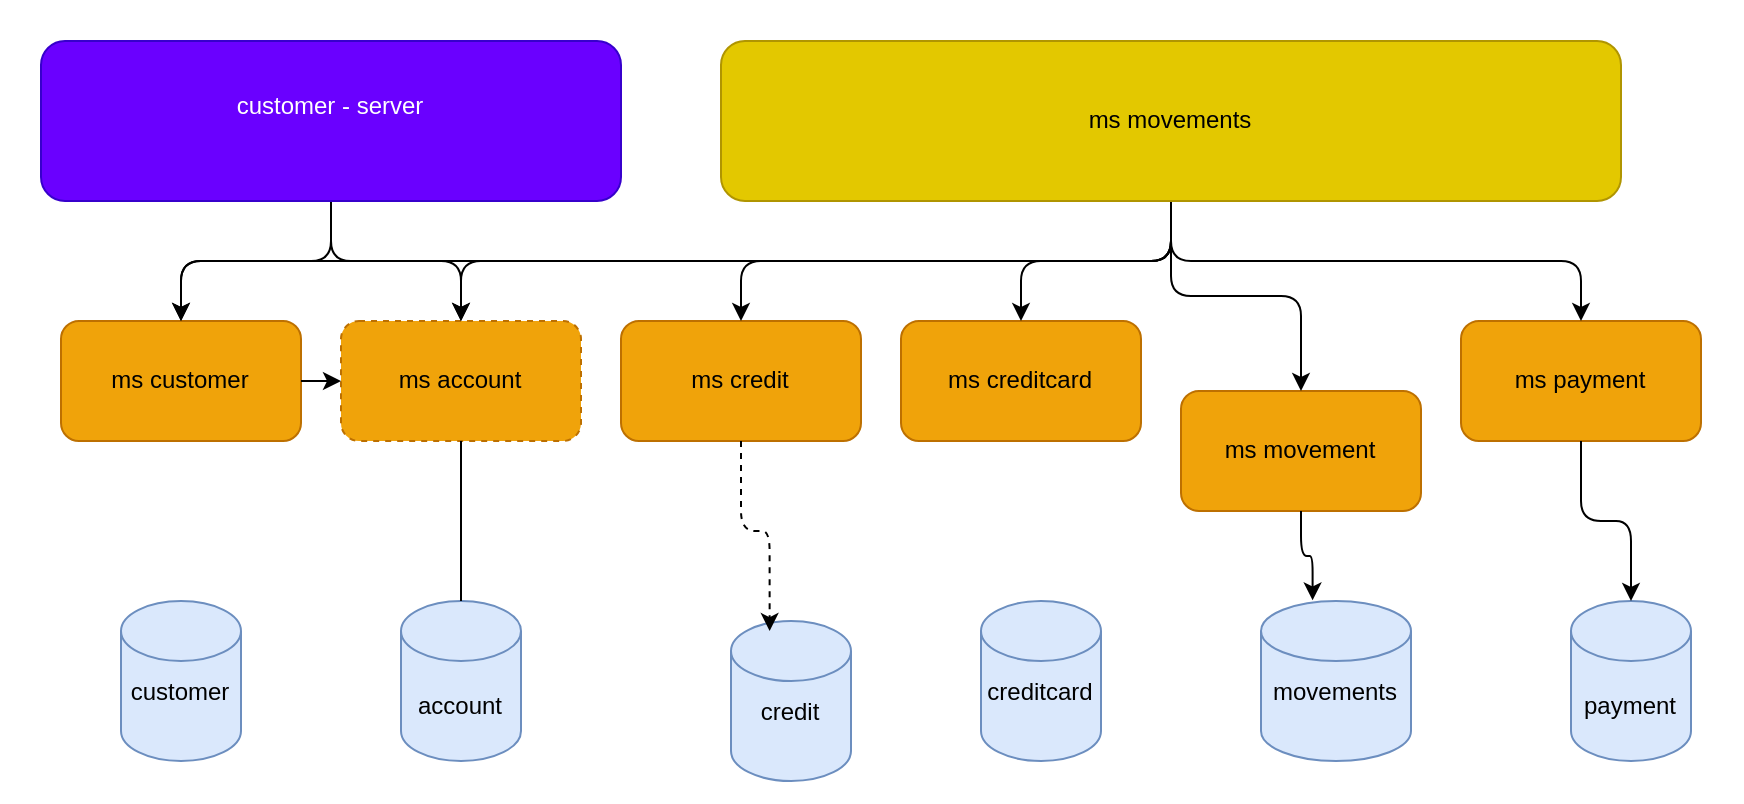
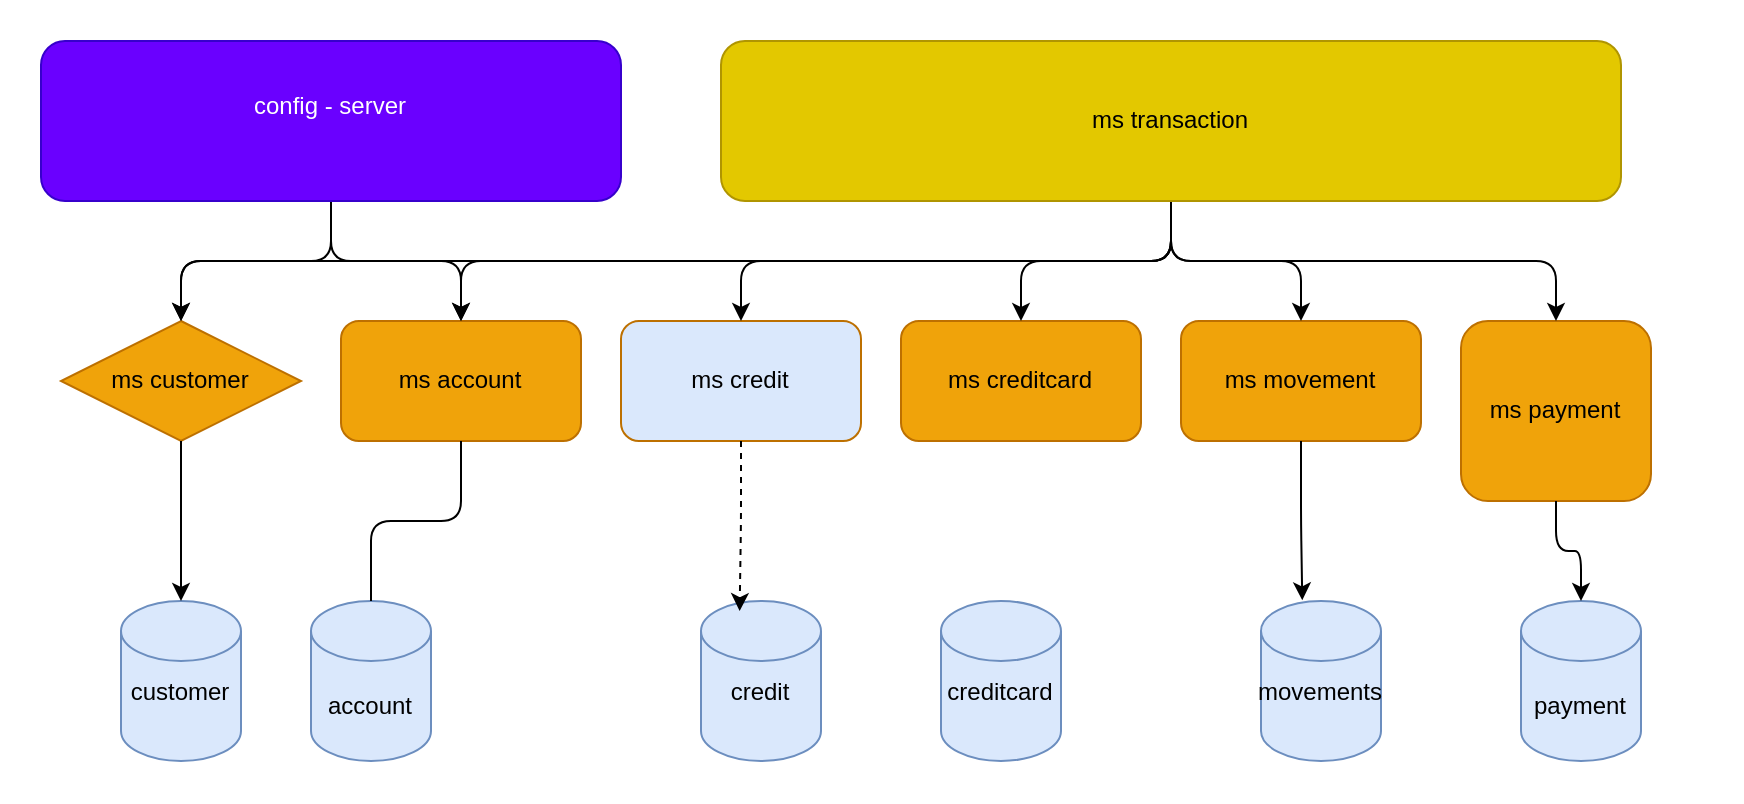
(331, 121) -> (331, 121)
(1171, 121) -> (1171, 121)
(181, 381) -> (181, 381)
(323, 381) -> (181, 514)
(461, 381) -> (461, 381)
(741, 381) -> (741, 381)
(1581, 381) -> (1556, 411)
(1301, 451) -> (1301, 381)
(461, 681) -> (371, 681)
(1041, 681) -> (1001, 681)
(1336, 681) -> (1321, 681)
(1631, 681) -> (1581, 681)
(791, 701) -> (761, 681)
